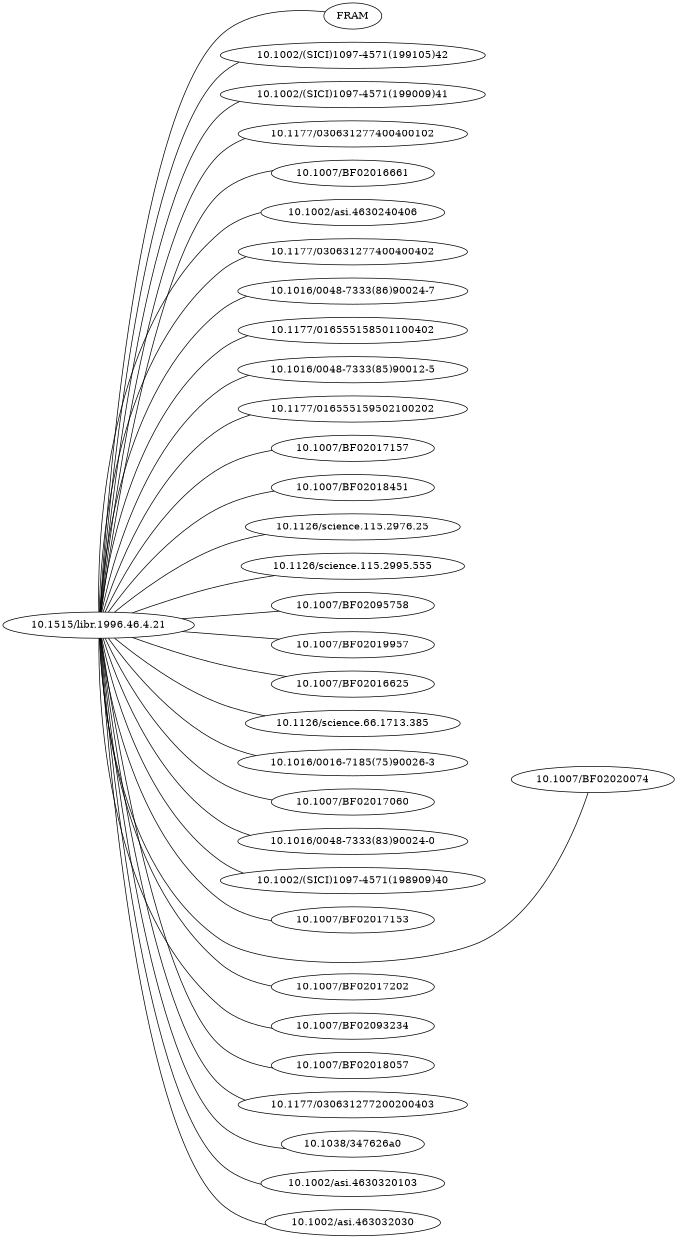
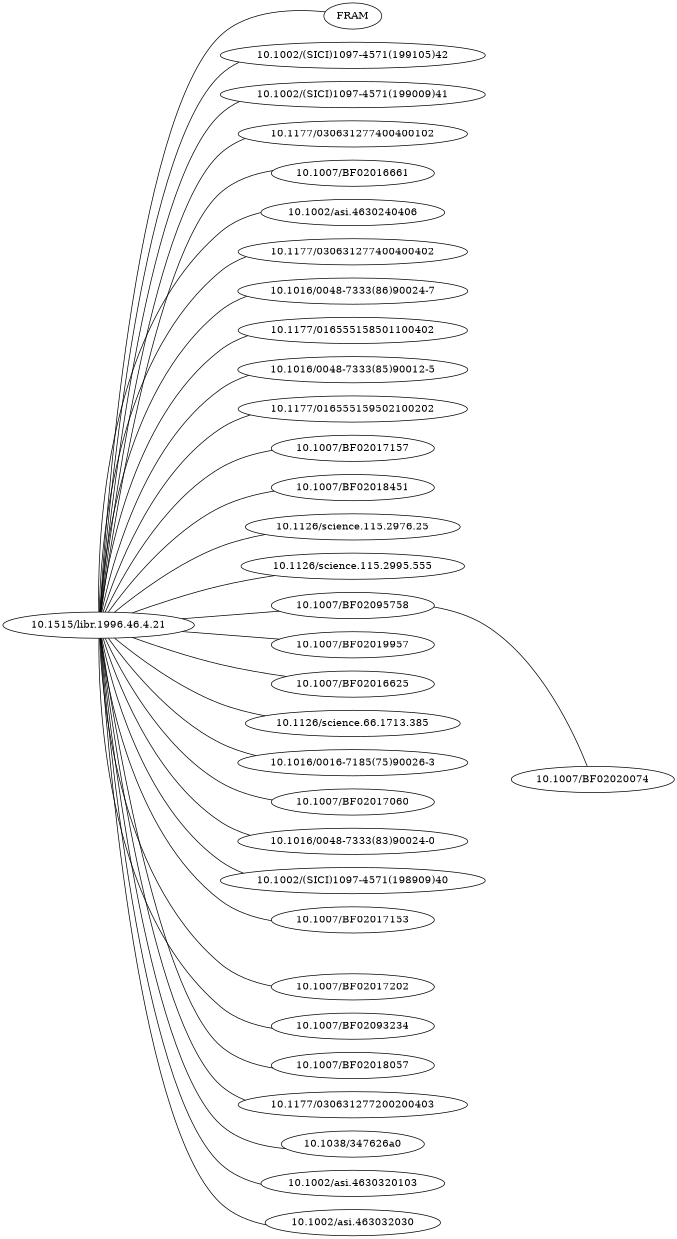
(277, 958) -> (530, 666)
